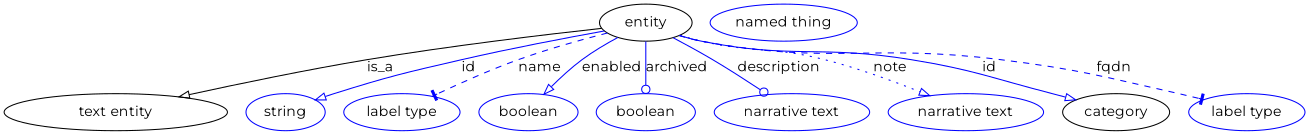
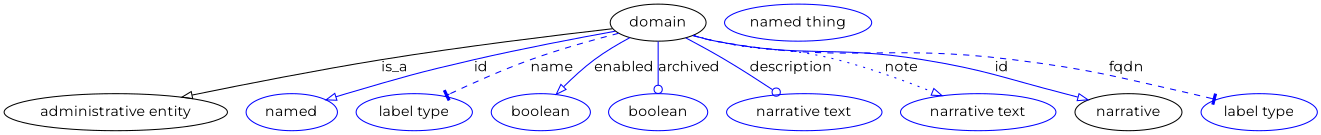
(646, 23) -> (658, 23)
(116, 112) -> (116, 112)
(286, 112) -> (292, 112)
(1116, 112) -> (1128, 112)
